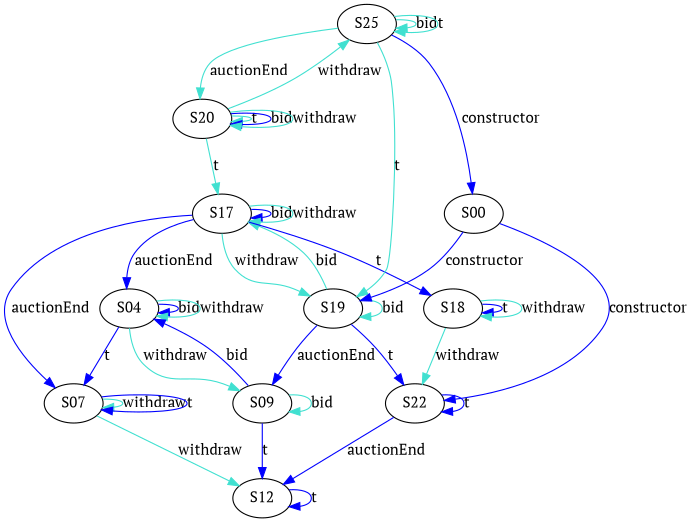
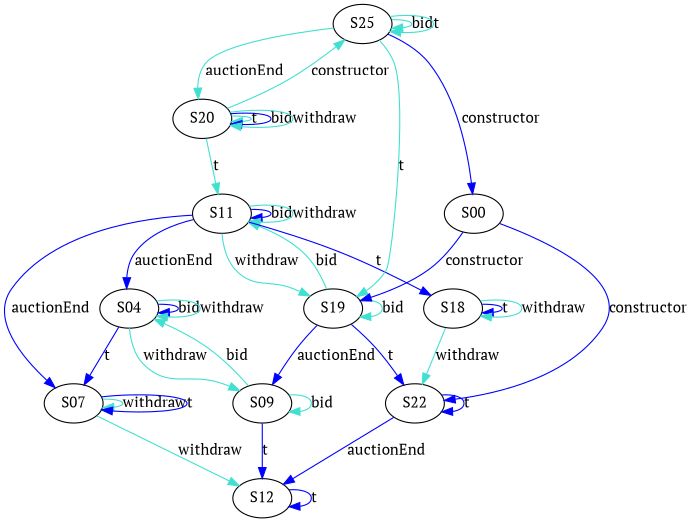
(350, 71) -> (351, 71)
(222, 214) -> (222, 214)
(210, 350) -> (210, 350)
